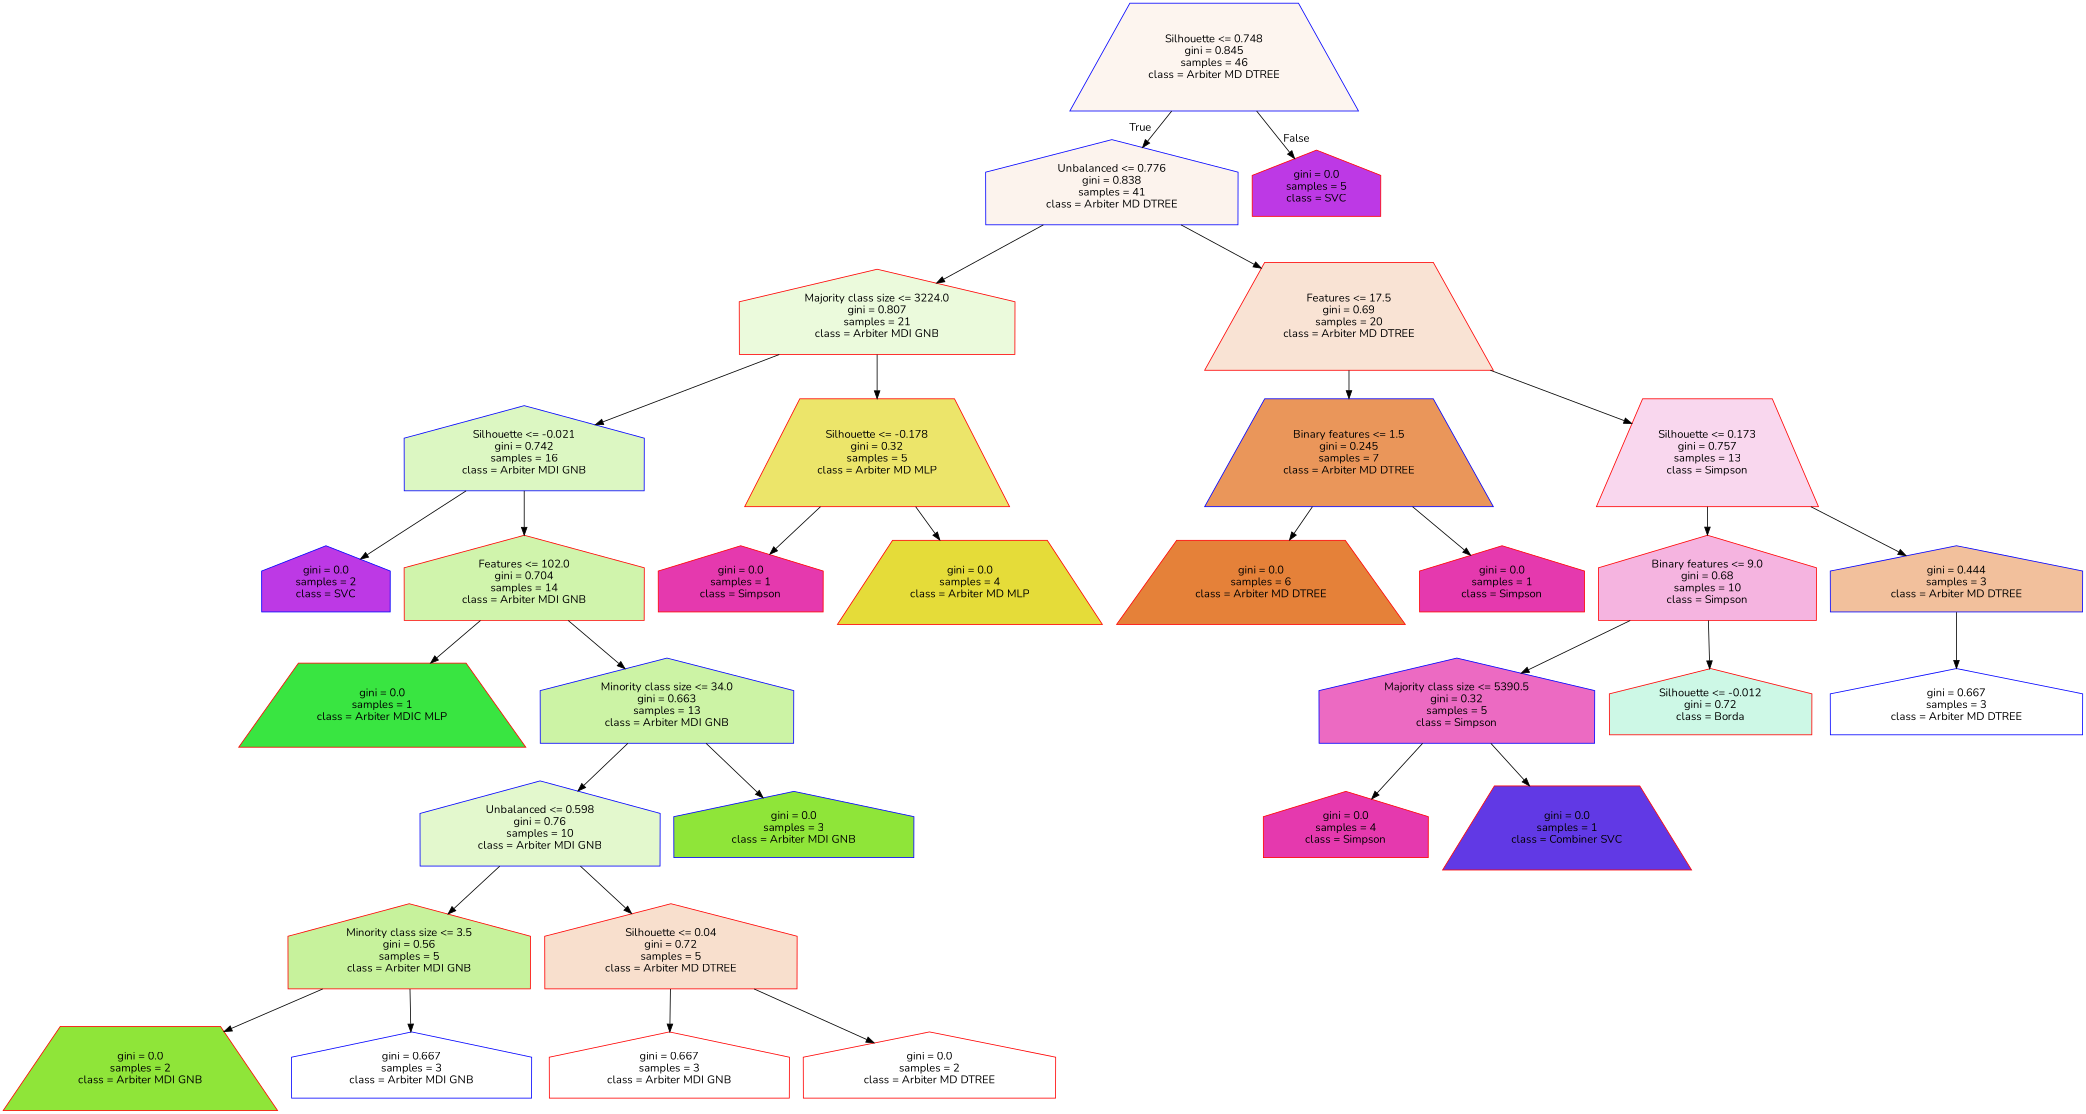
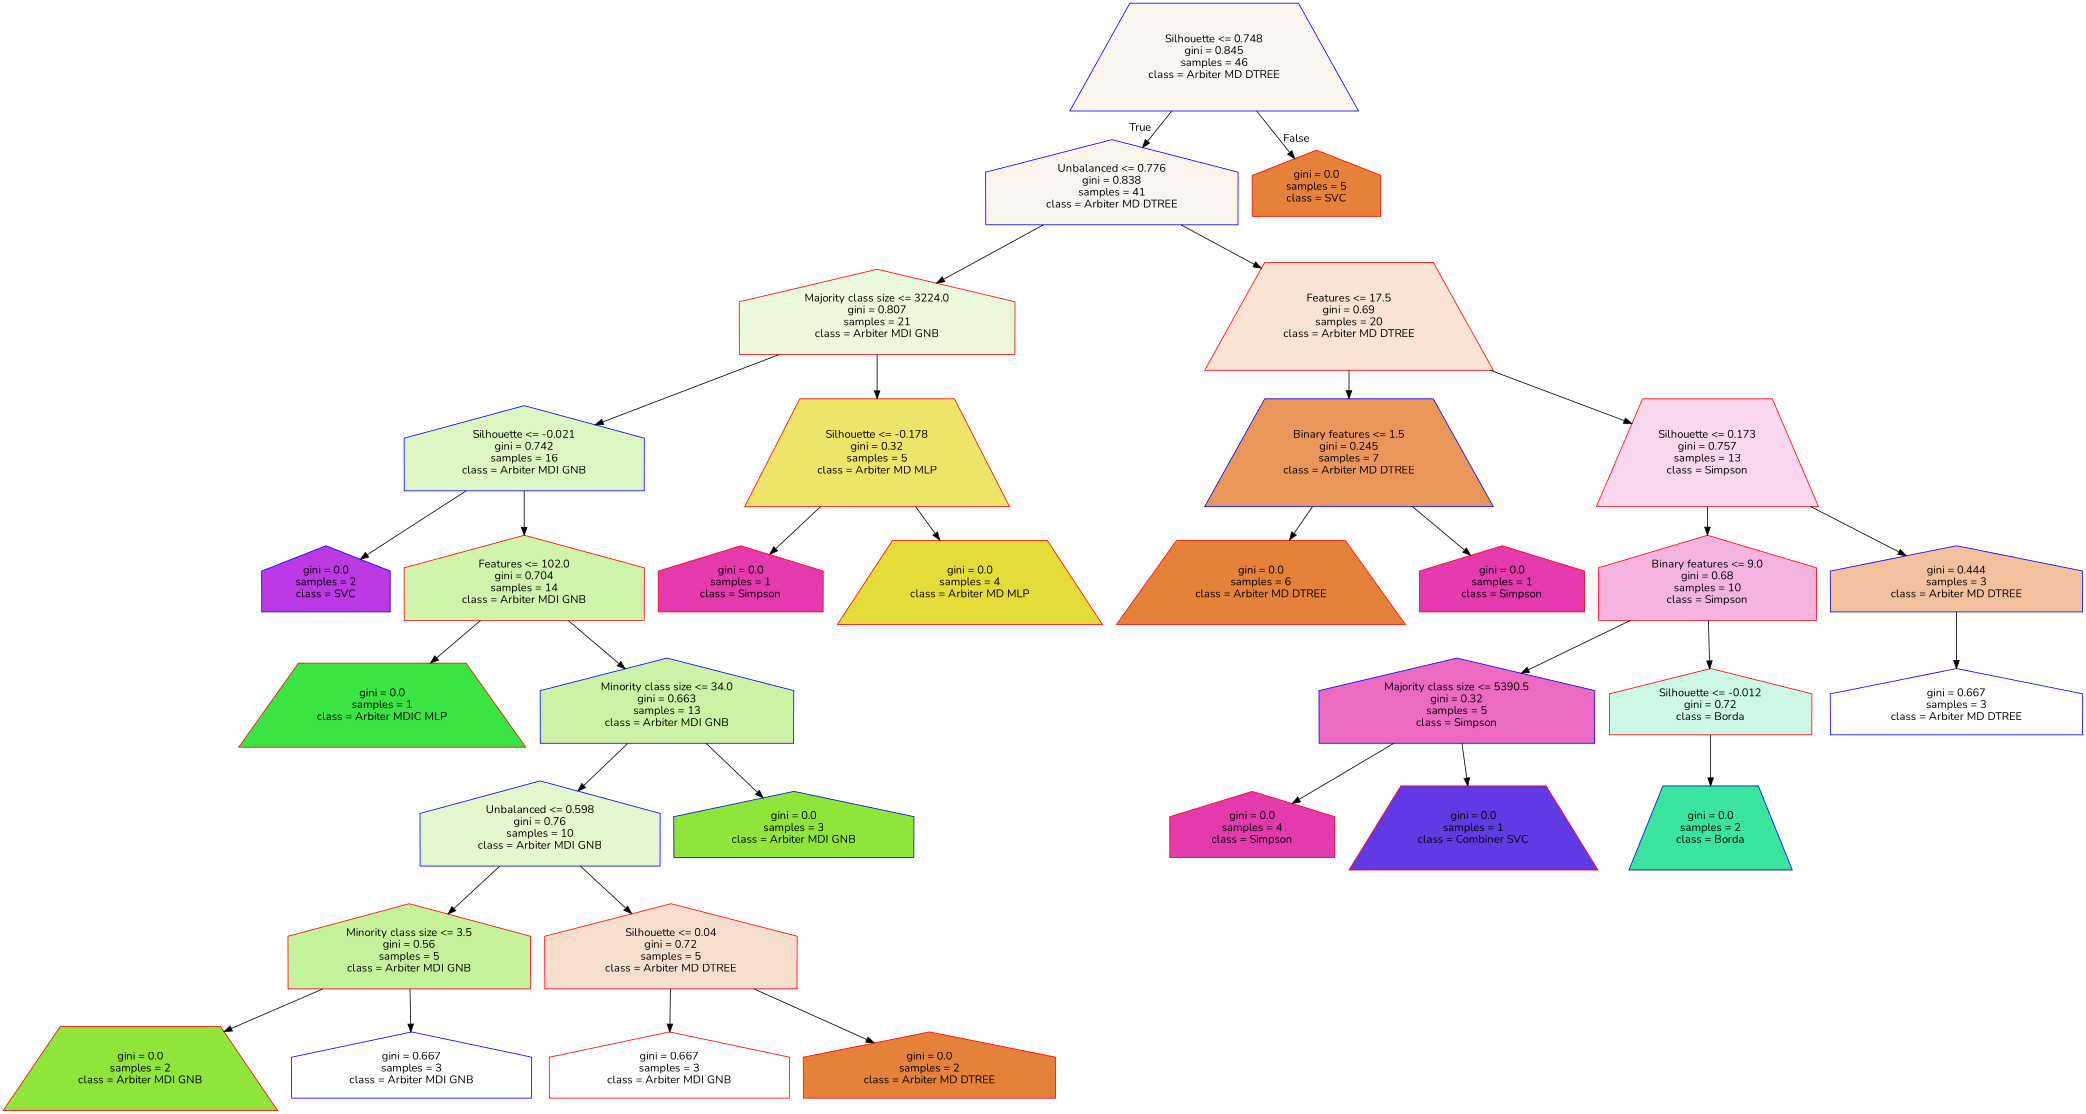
(1316, 187) -> (1316, 187)
none -> (1711, 828)
(929, 1068) -> (929, 1068)
